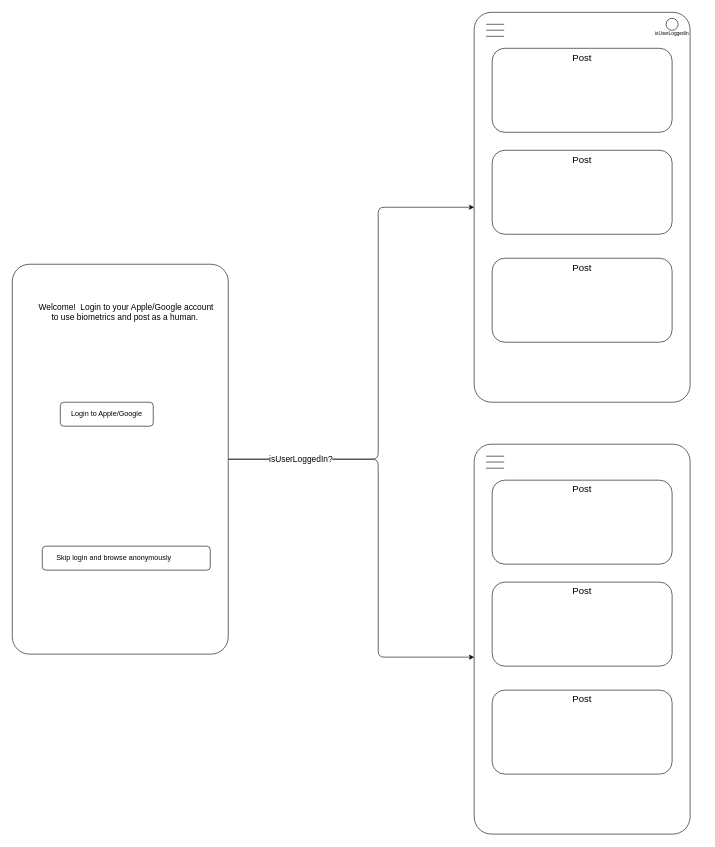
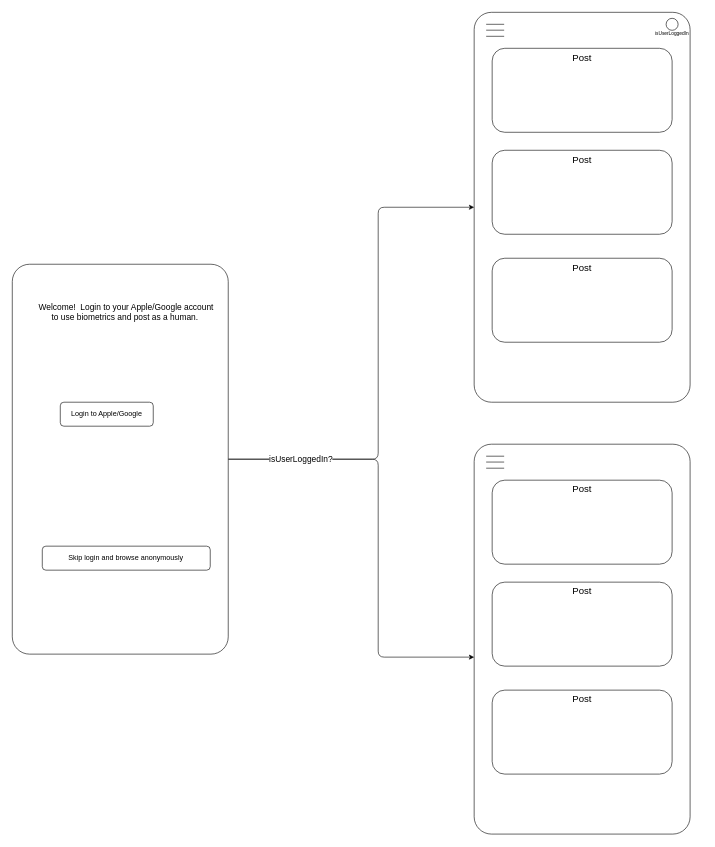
(114, 558) -> (126, 558)
